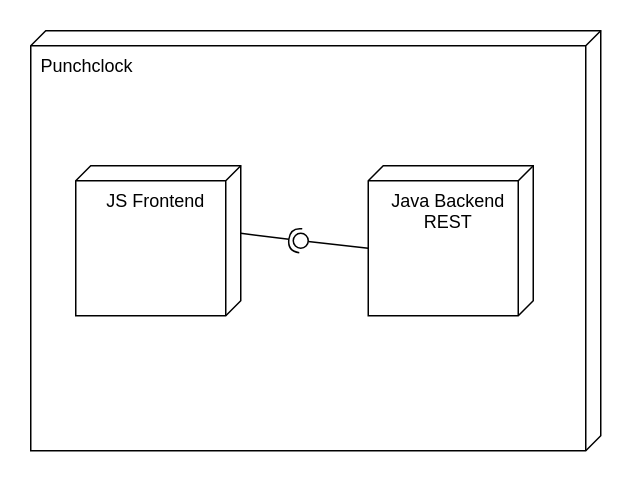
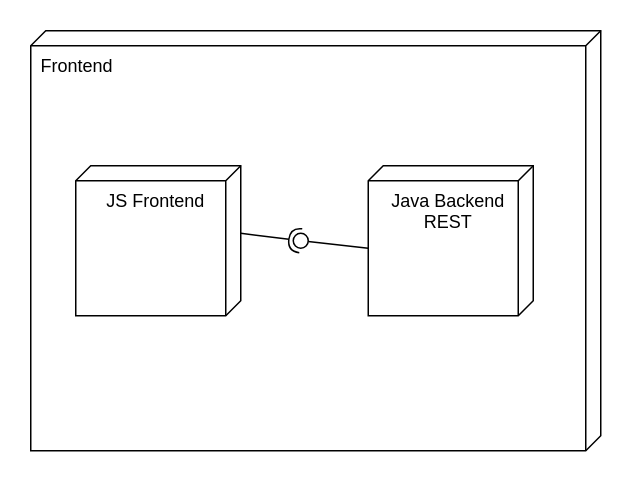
(89, 67) -> (82, 67)
